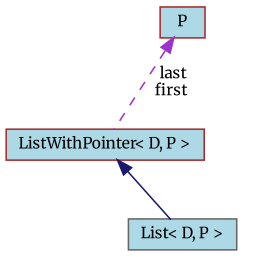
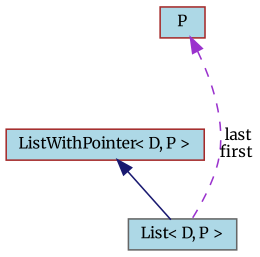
(140, 90) -> (221, 136)
